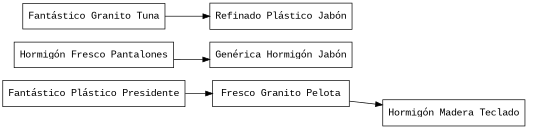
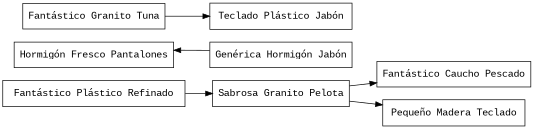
(281, 16) -> (281, 16)
(188, 60) -> (195, 50)
none -> (454, 74)
(94, 94) -> (94, 94)
(281, 94) -> (281, 94)
(454, 113) -> (454, 113)
